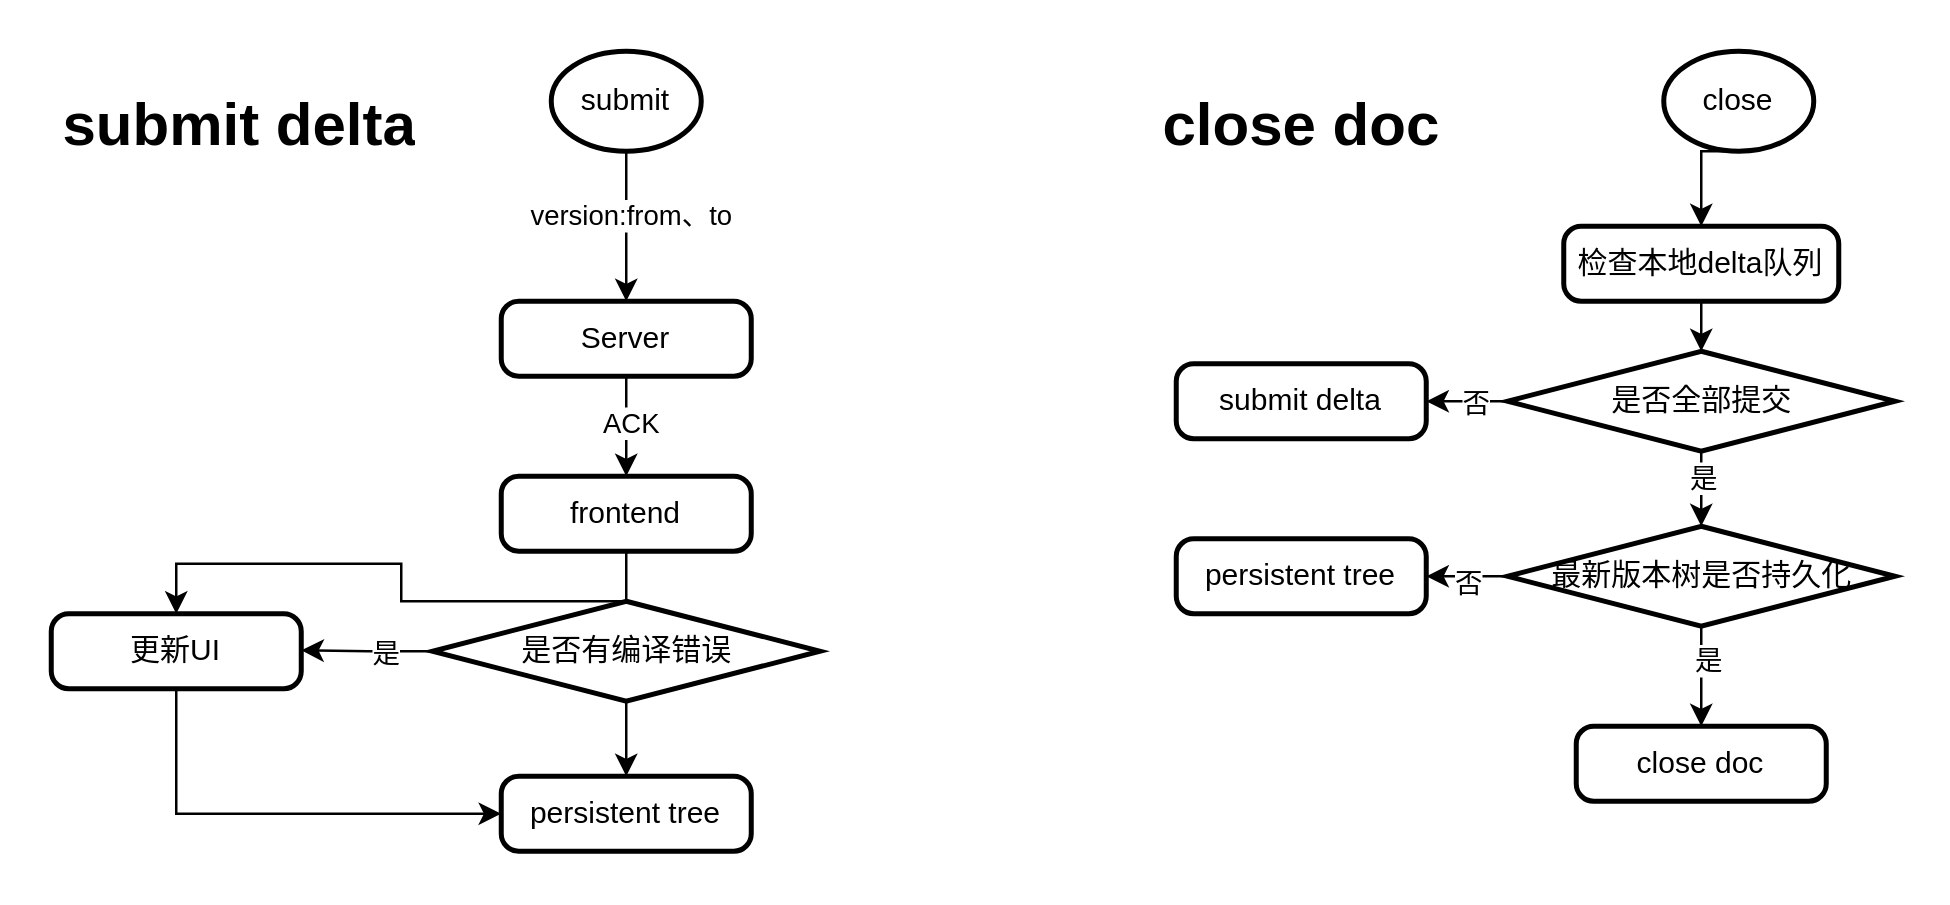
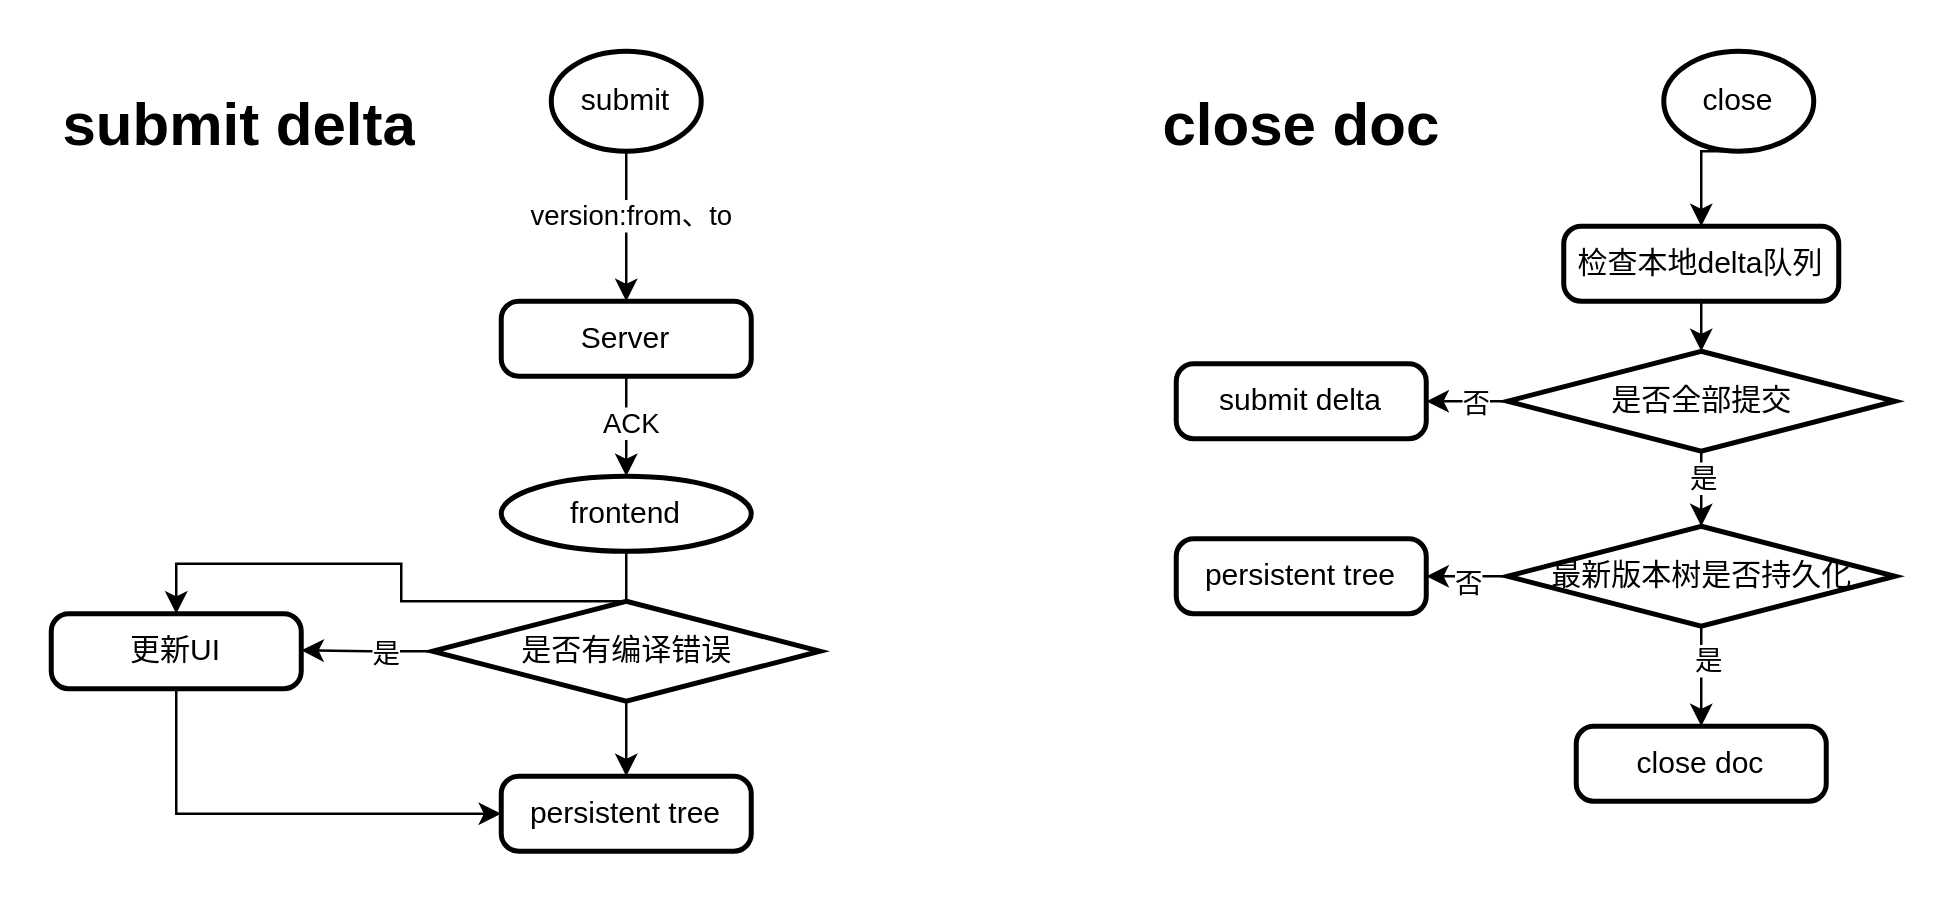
(626, 514) -> (626, 514)
